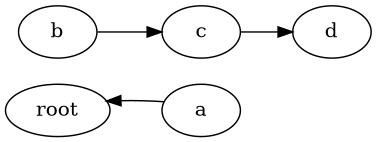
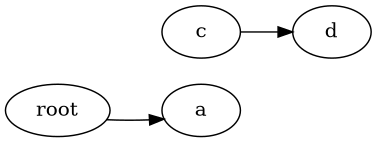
(58, 32) -> none
(143, 101) -> (128, 120)
